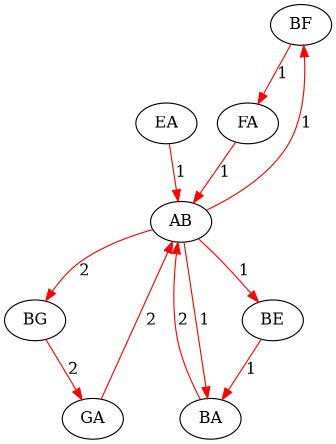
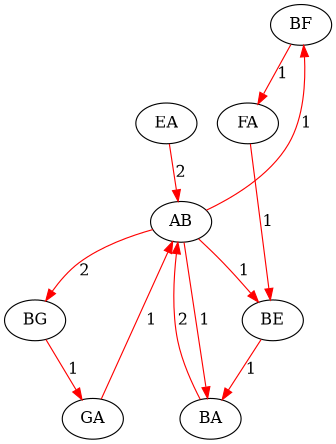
(218, 168) -> (260, 216)
(181, 173) -> (181, 173)
(152, 320) -> (152, 320)
(74, 370) -> (74, 370)
